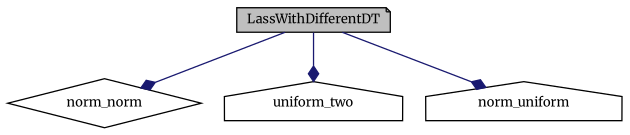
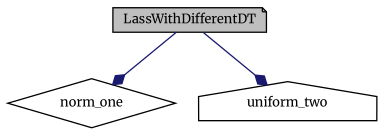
(105, 103) -> (92, 103)
(524, 103) -> none
